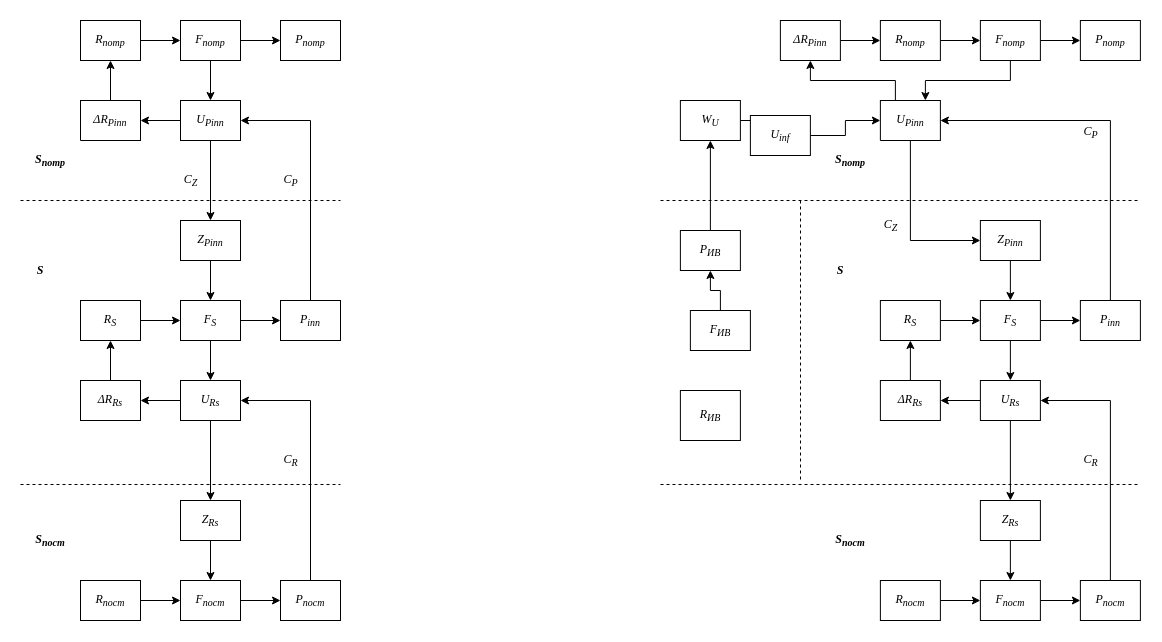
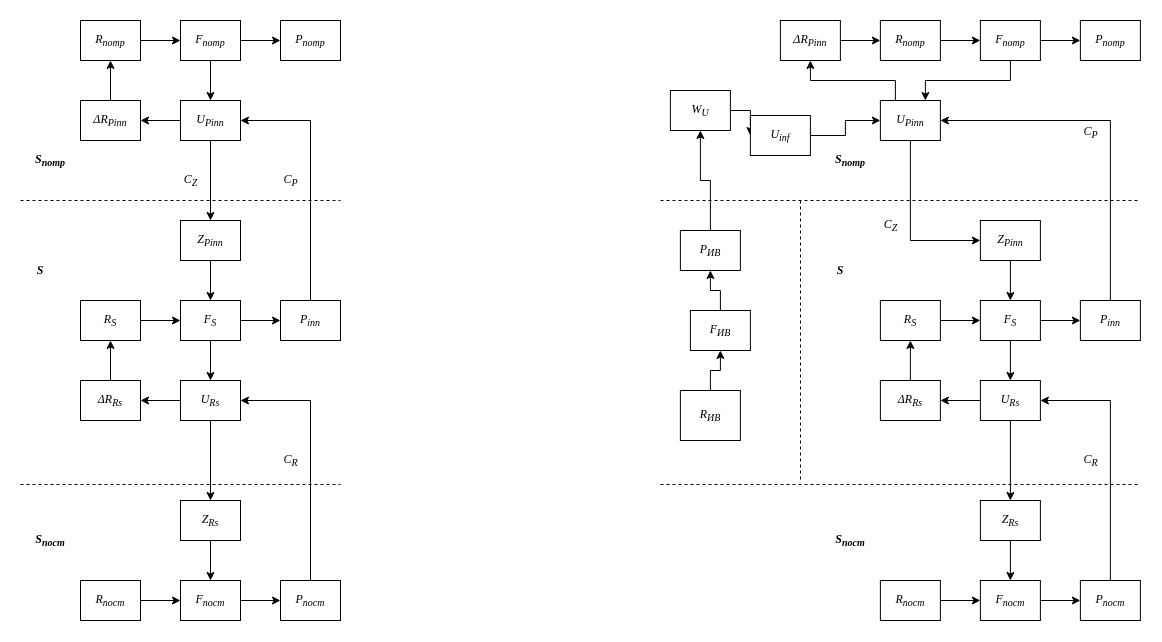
(710, 121) -> (700, 111)
none -> (711, 371)
